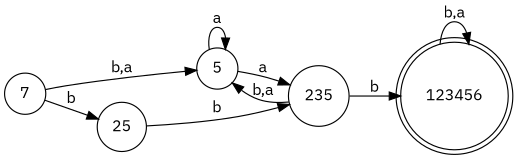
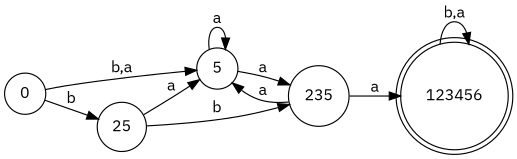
(375, 87) -> (375, 87)
(263, 91) -> (263, 91)
(25, 94) -> (25, 94)
none -> (167, 101)
